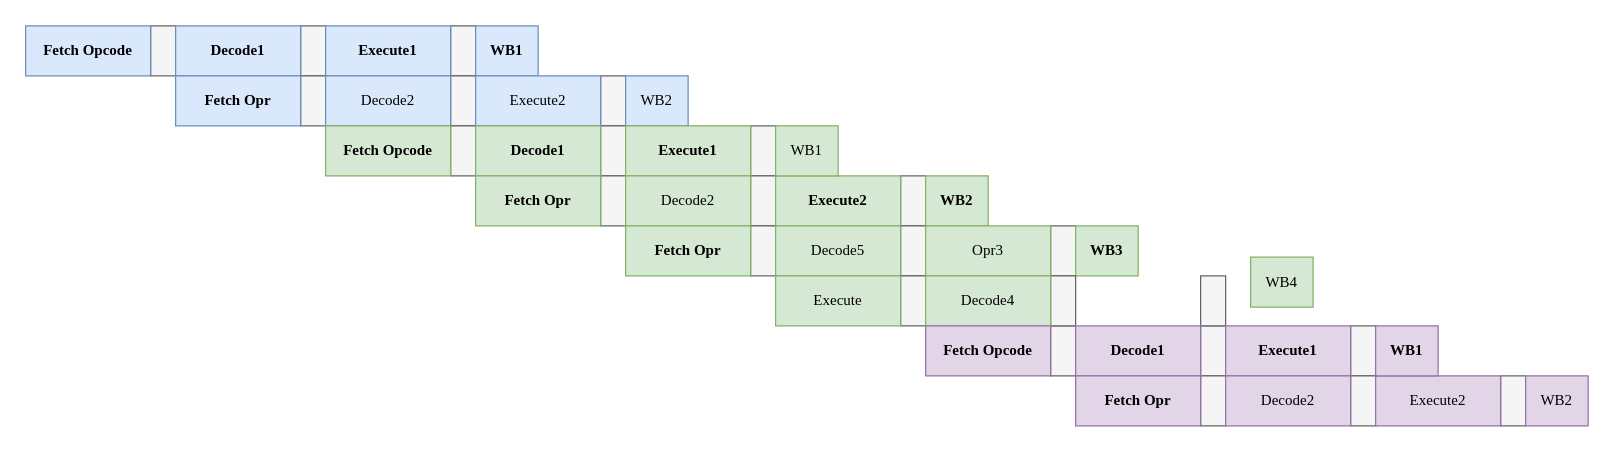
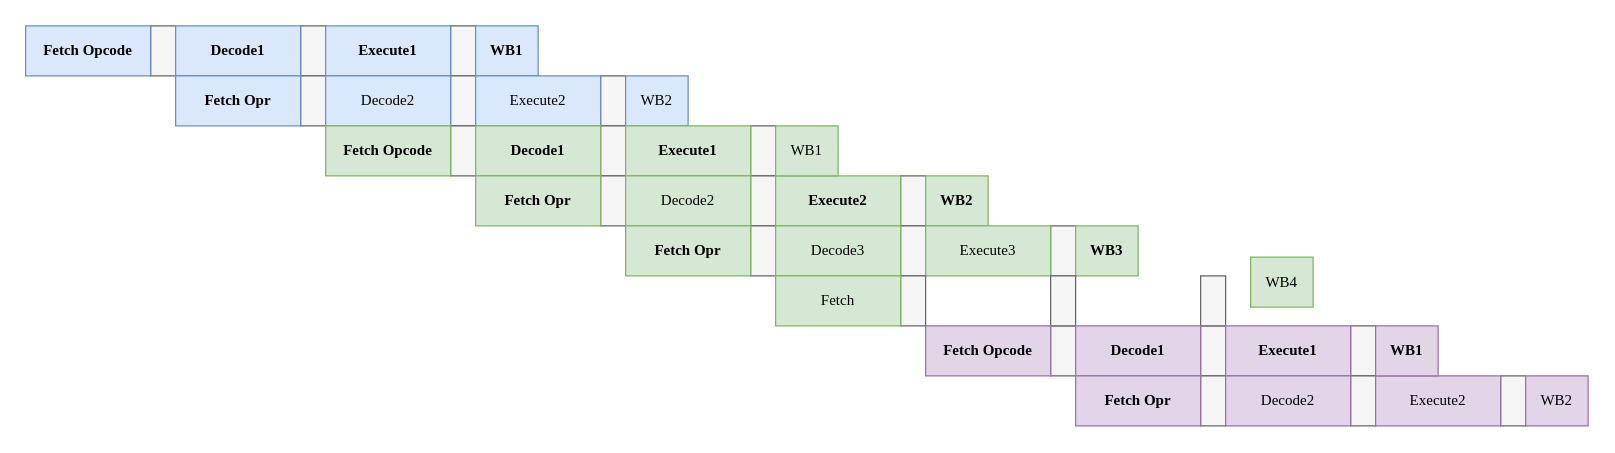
(838, 251) -> (838, 251)
(988, 251) -> (988, 251)
(838, 301) -> (838, 301)
(988, 301) -> none
